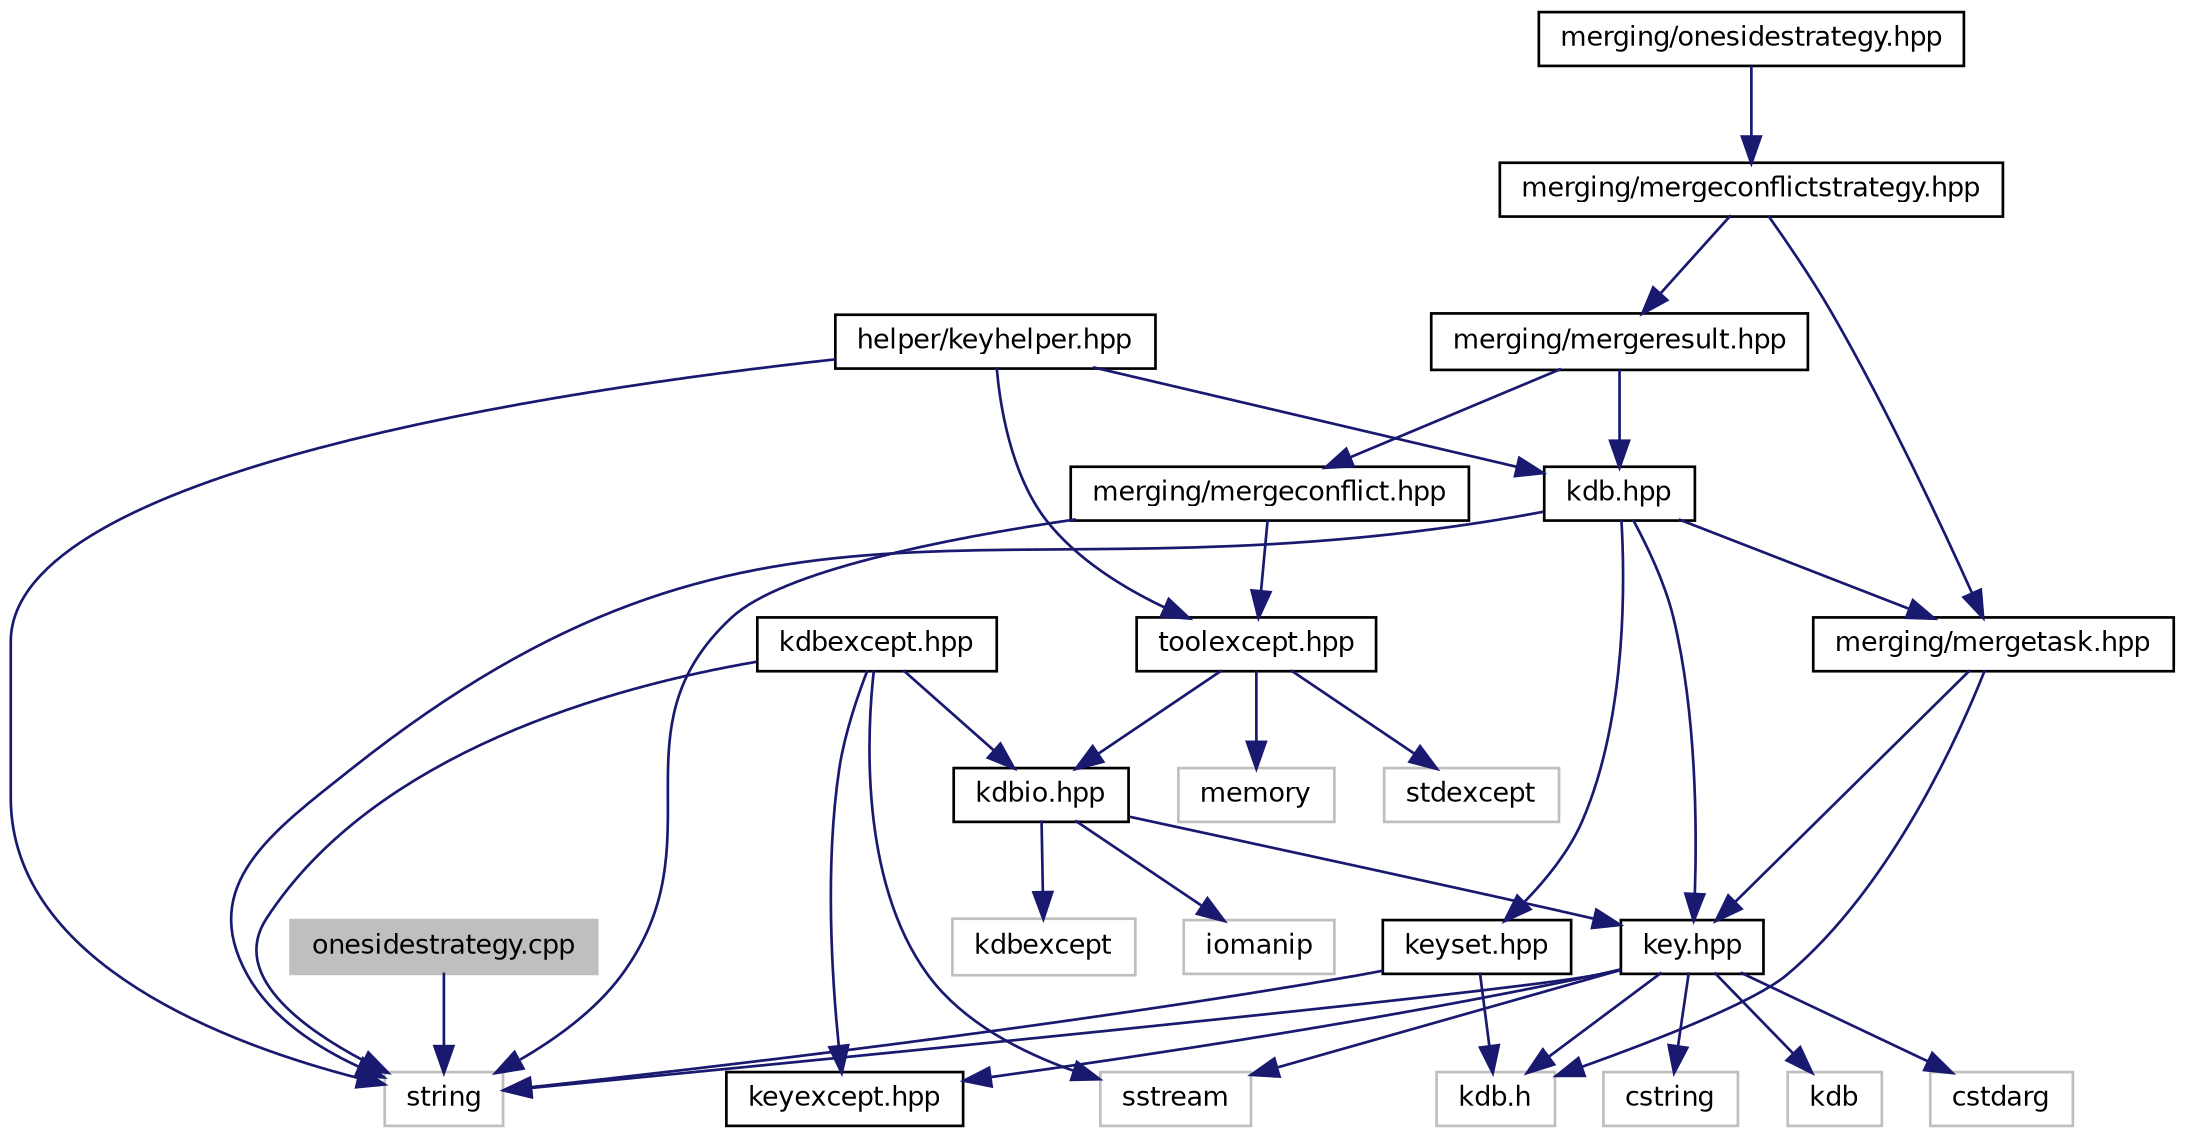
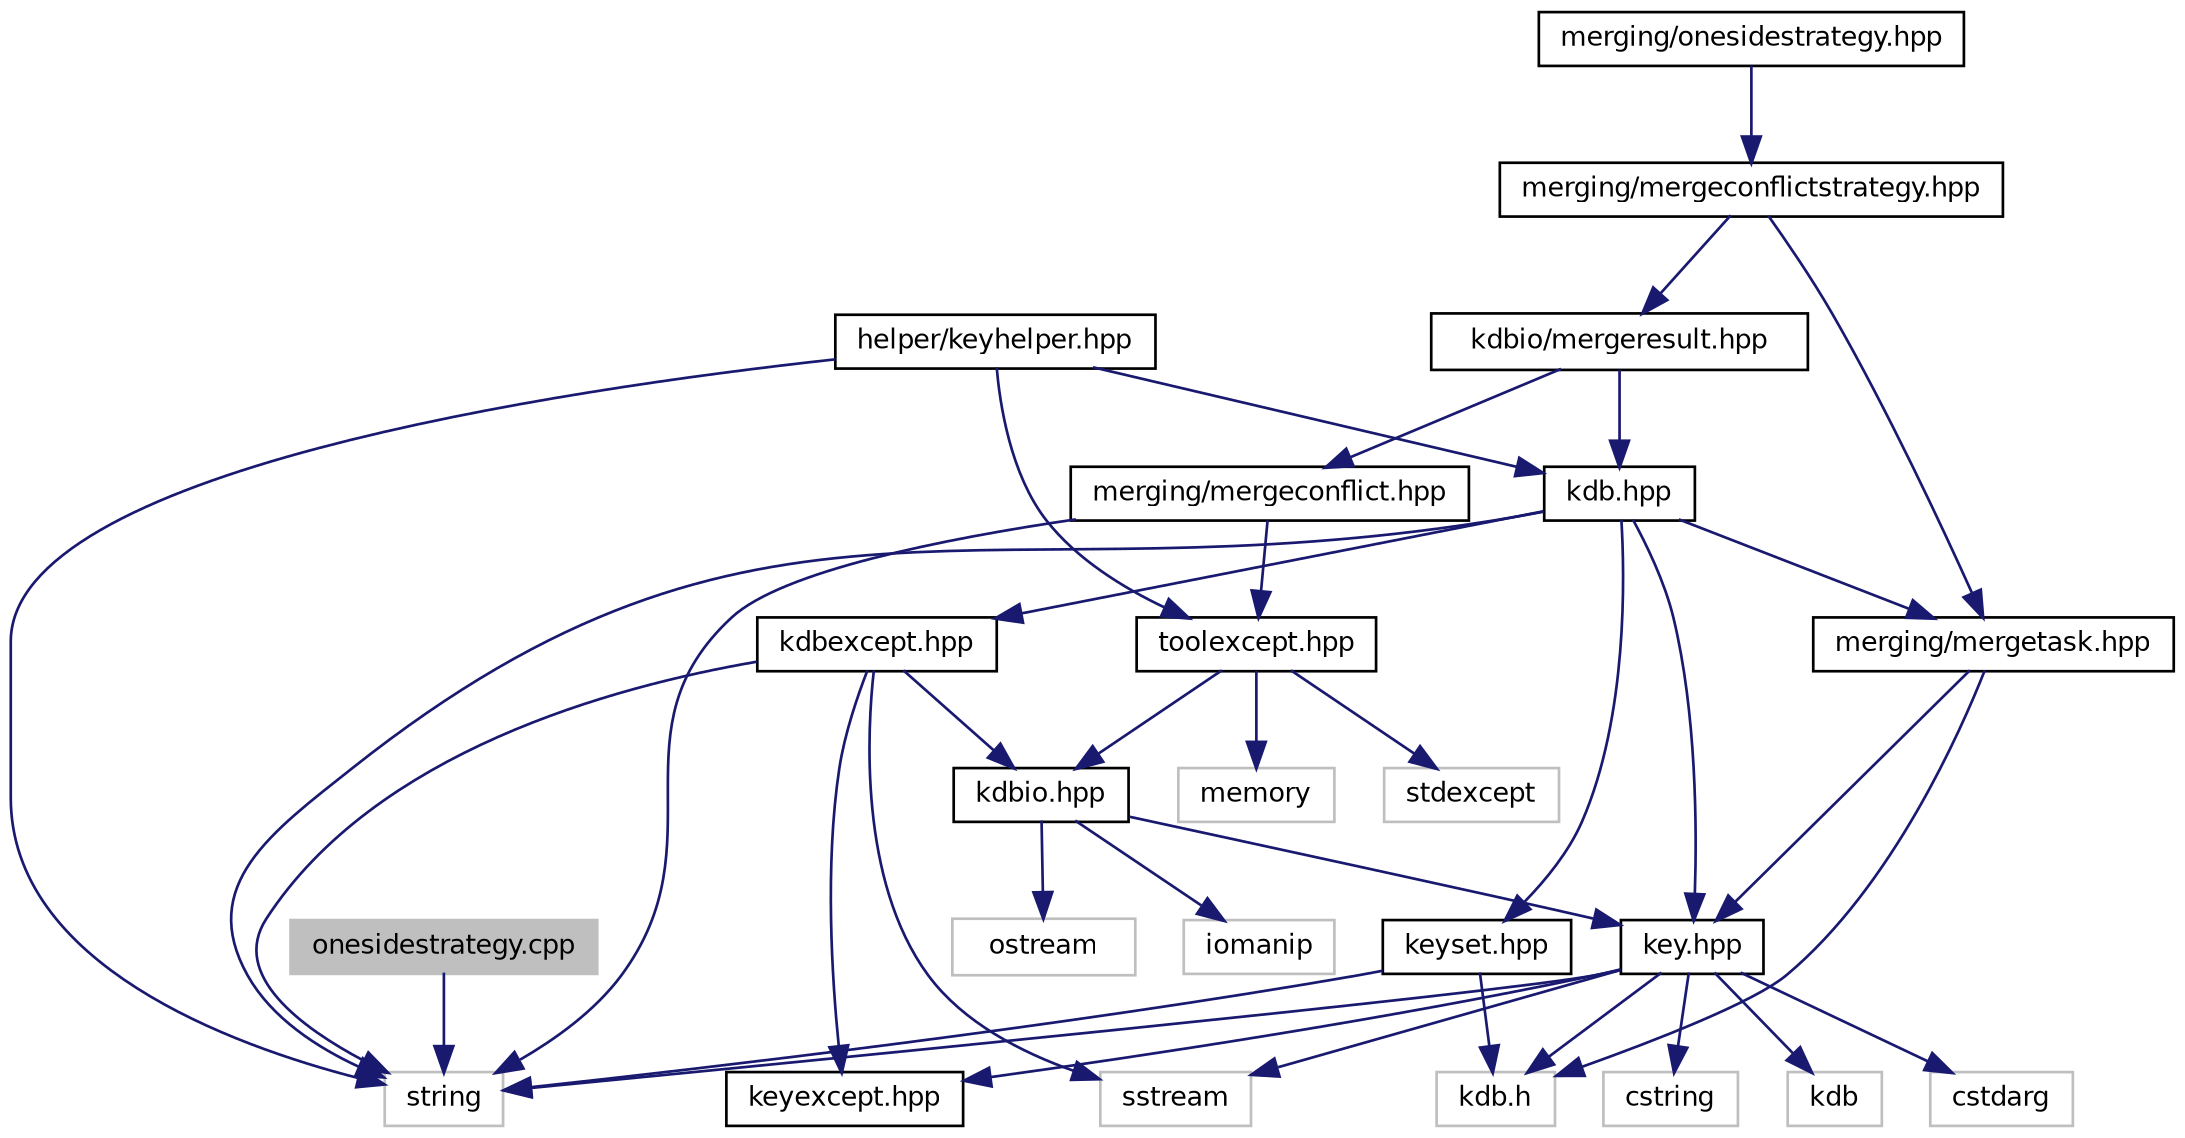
(1620, 342) -> (1620, 342)
none -> (1283, 562)
(1044, 947) -> (1044, 947)
